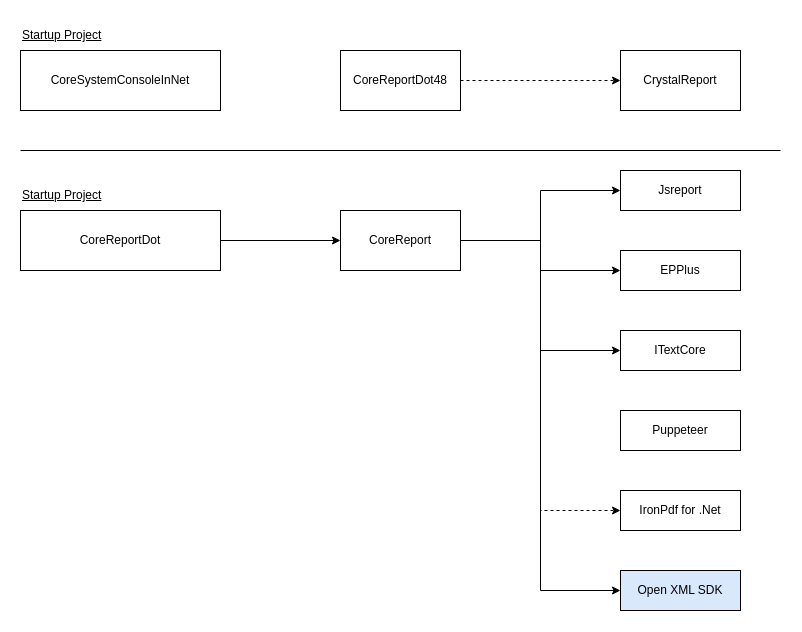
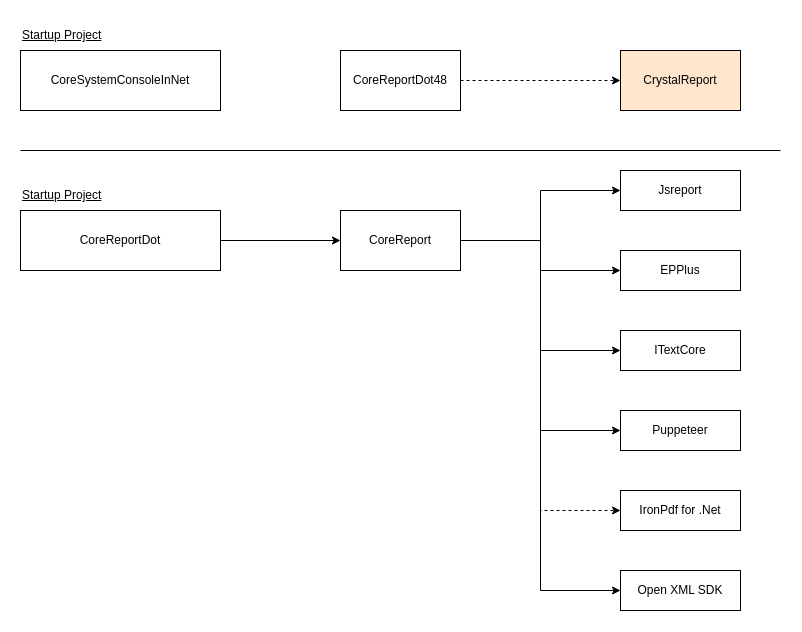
(681, 81) -> (681, 81)
none -> (578, 431)
(681, 591) -> (681, 591)
